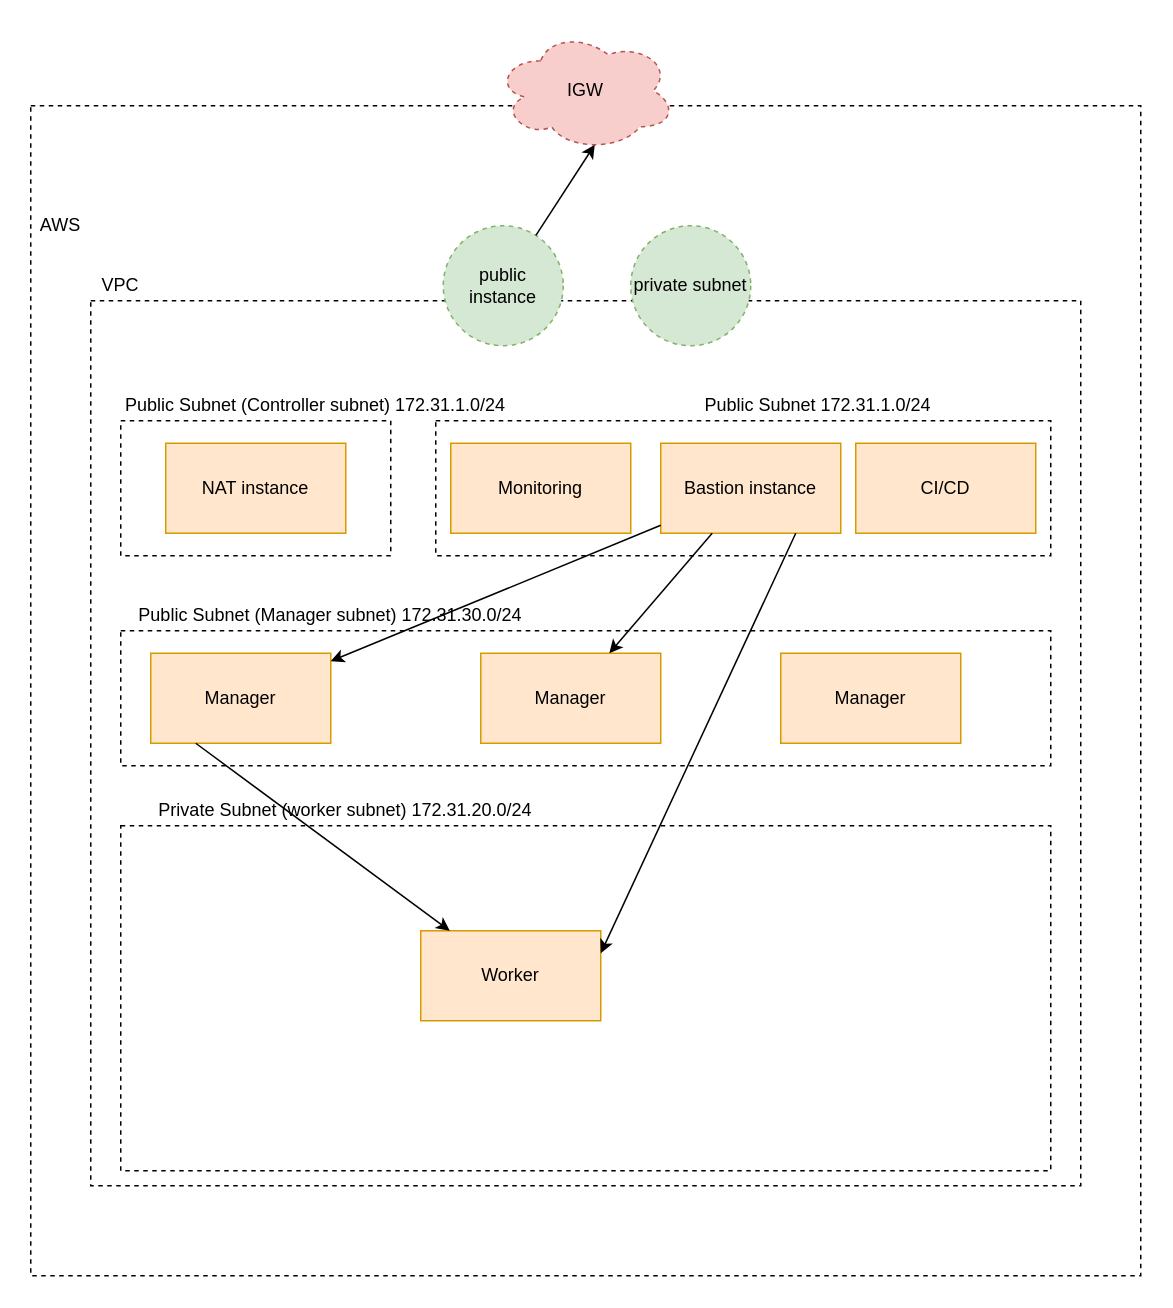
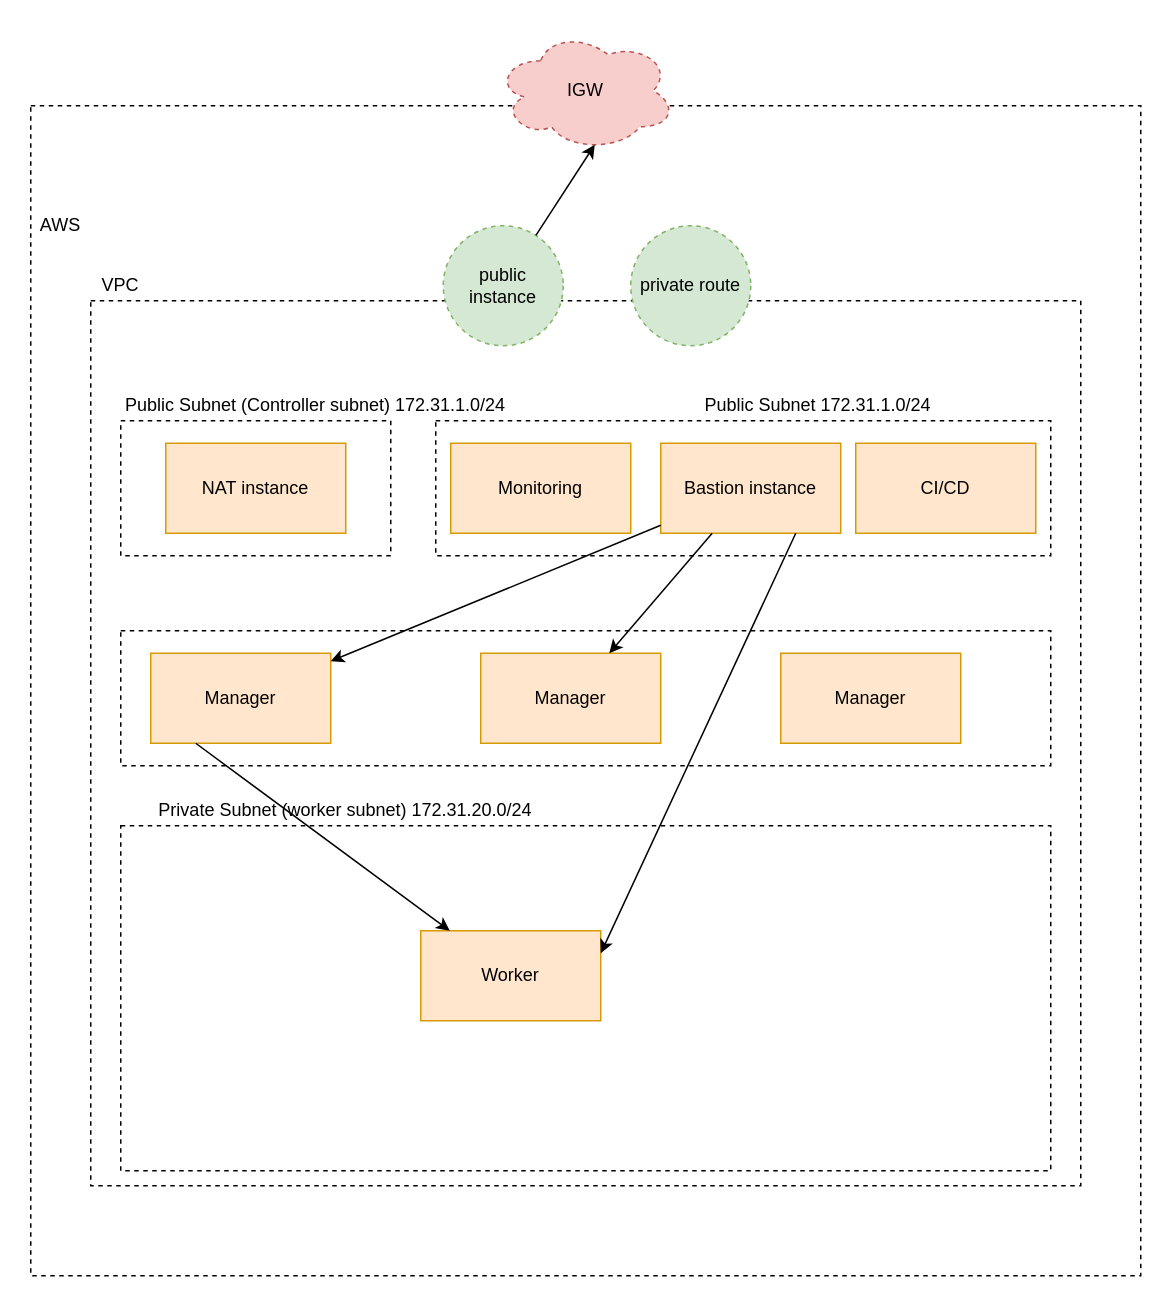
(691, 286) -> (691, 286)
(331, 616) -> none
